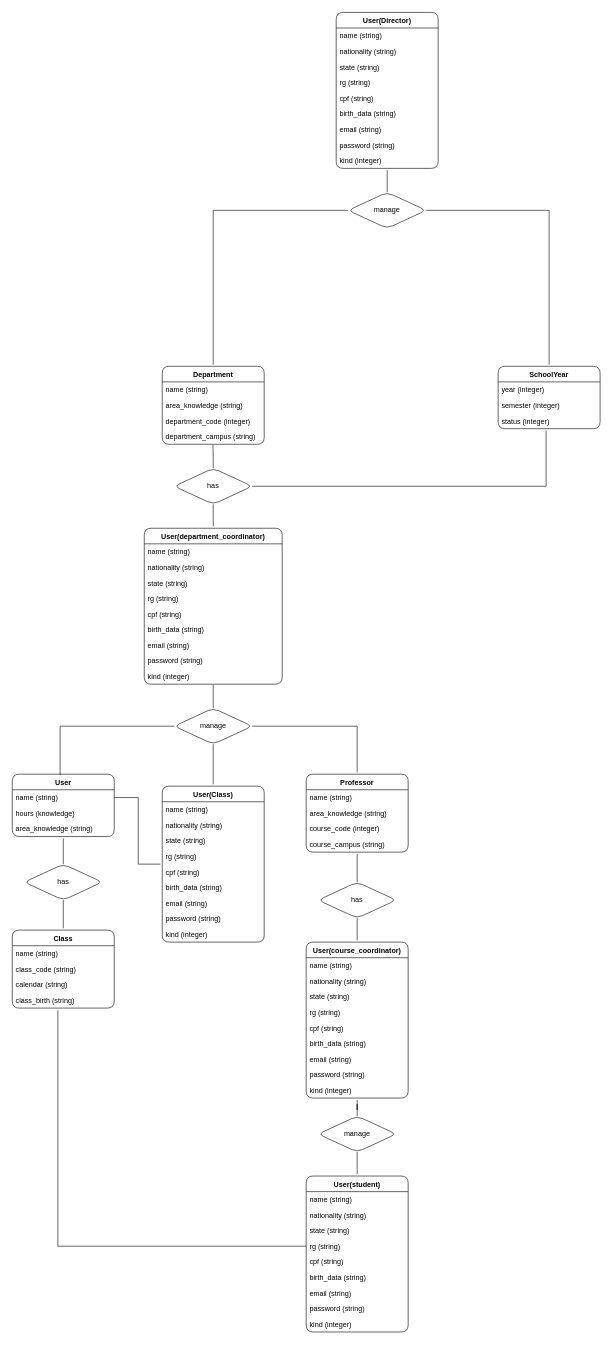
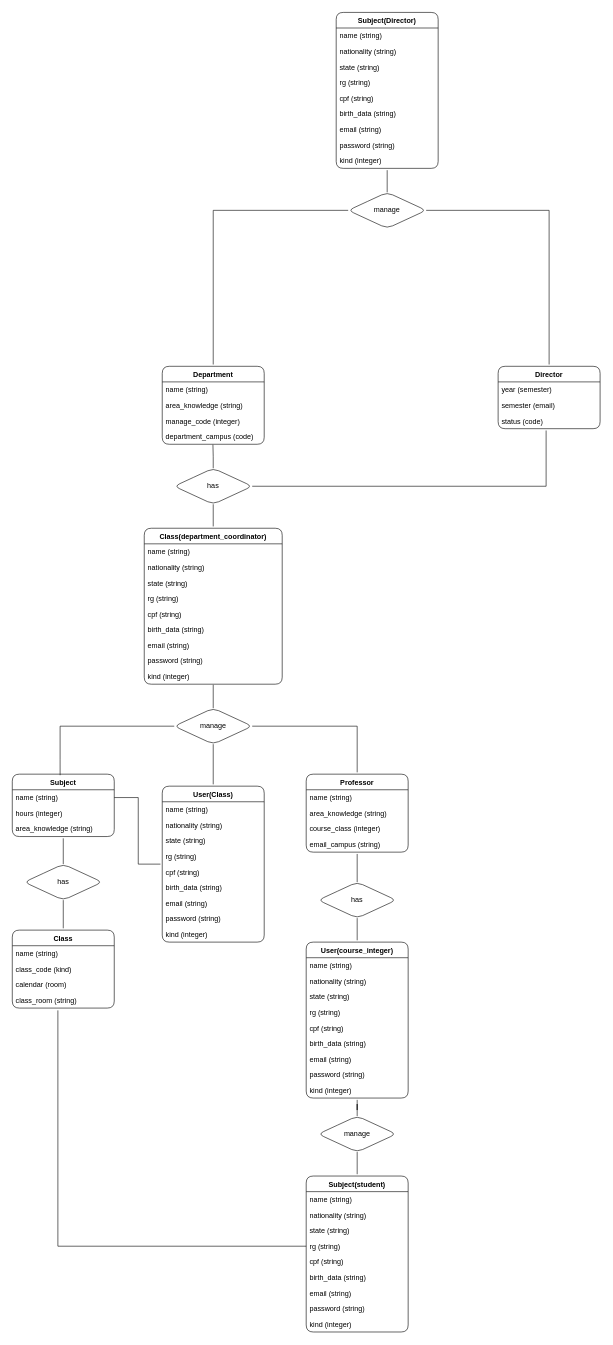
(387, 20) -> (387, 20)
(549, 374) -> (549, 374)
(528, 390) -> (531, 390)
(536, 406) -> (531, 406)
(214, 421) -> (206, 421)
(532, 421) -> (527, 421)
(216, 437) -> (213, 437)
(213, 536) -> (213, 536)
(63, 782) -> (63, 782)
(48, 814) -> (44, 814)
(350, 829) -> (351, 829)
(352, 845) -> (348, 845)
(357, 950) -> (357, 950)
(51, 970) -> (47, 970)
(47, 985) -> (44, 985)
(52, 1001) -> (51, 1001)
(357, 1184) -> (357, 1184)
